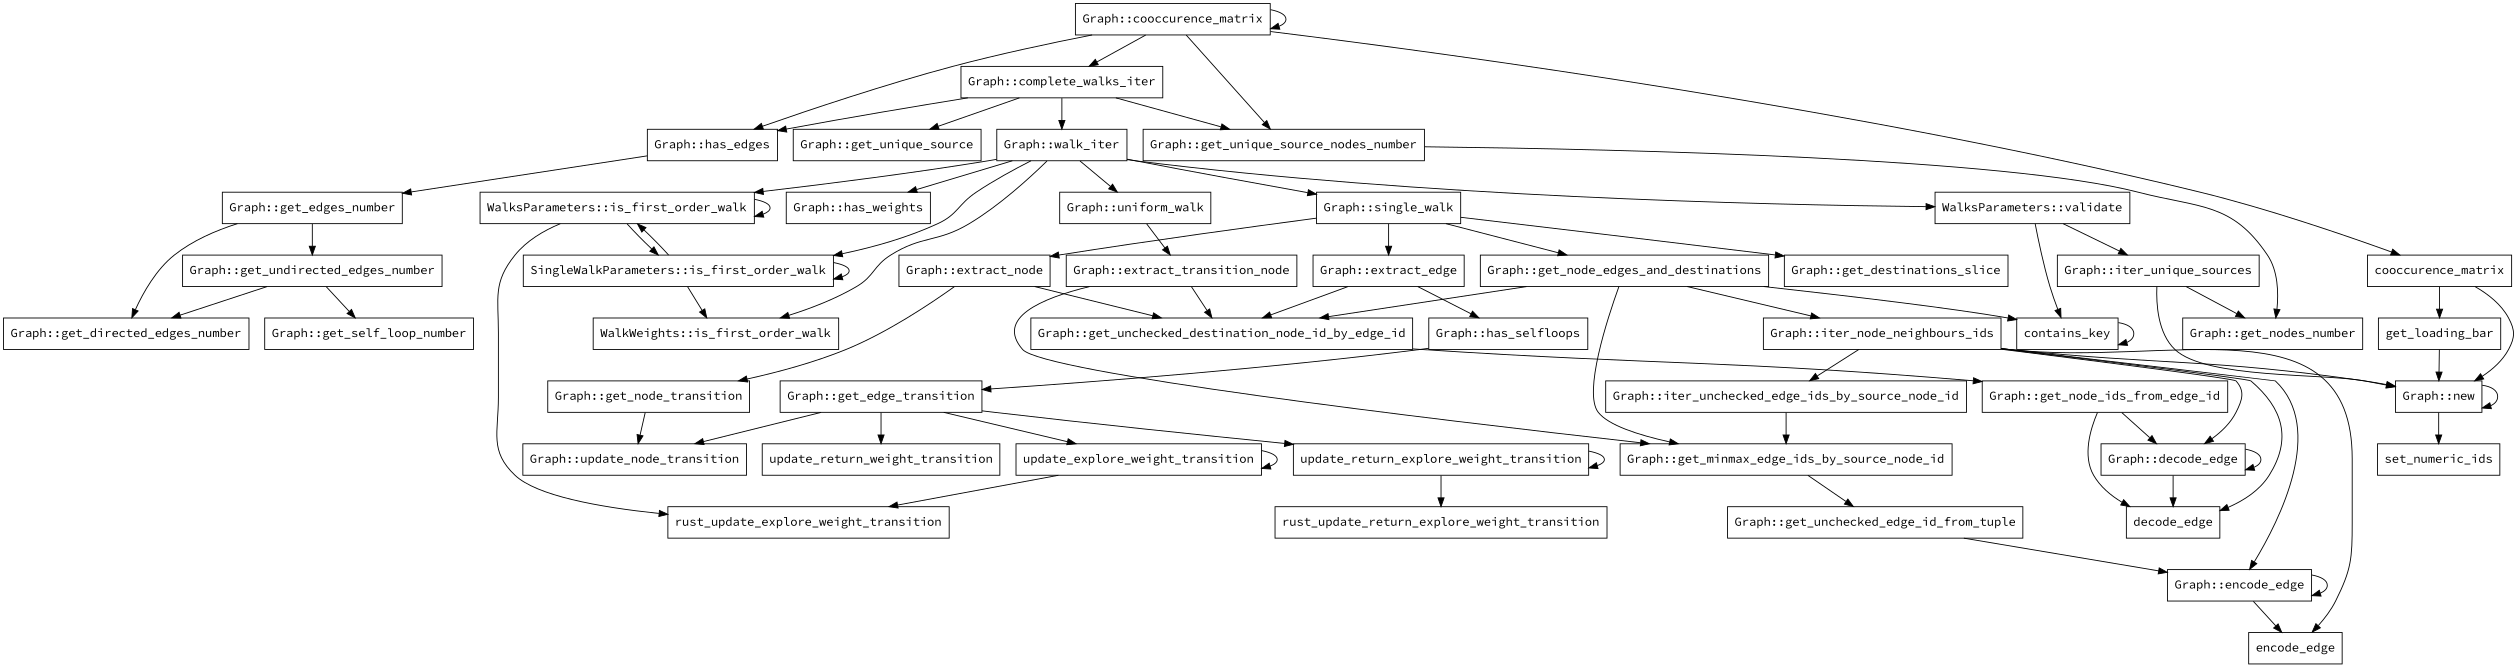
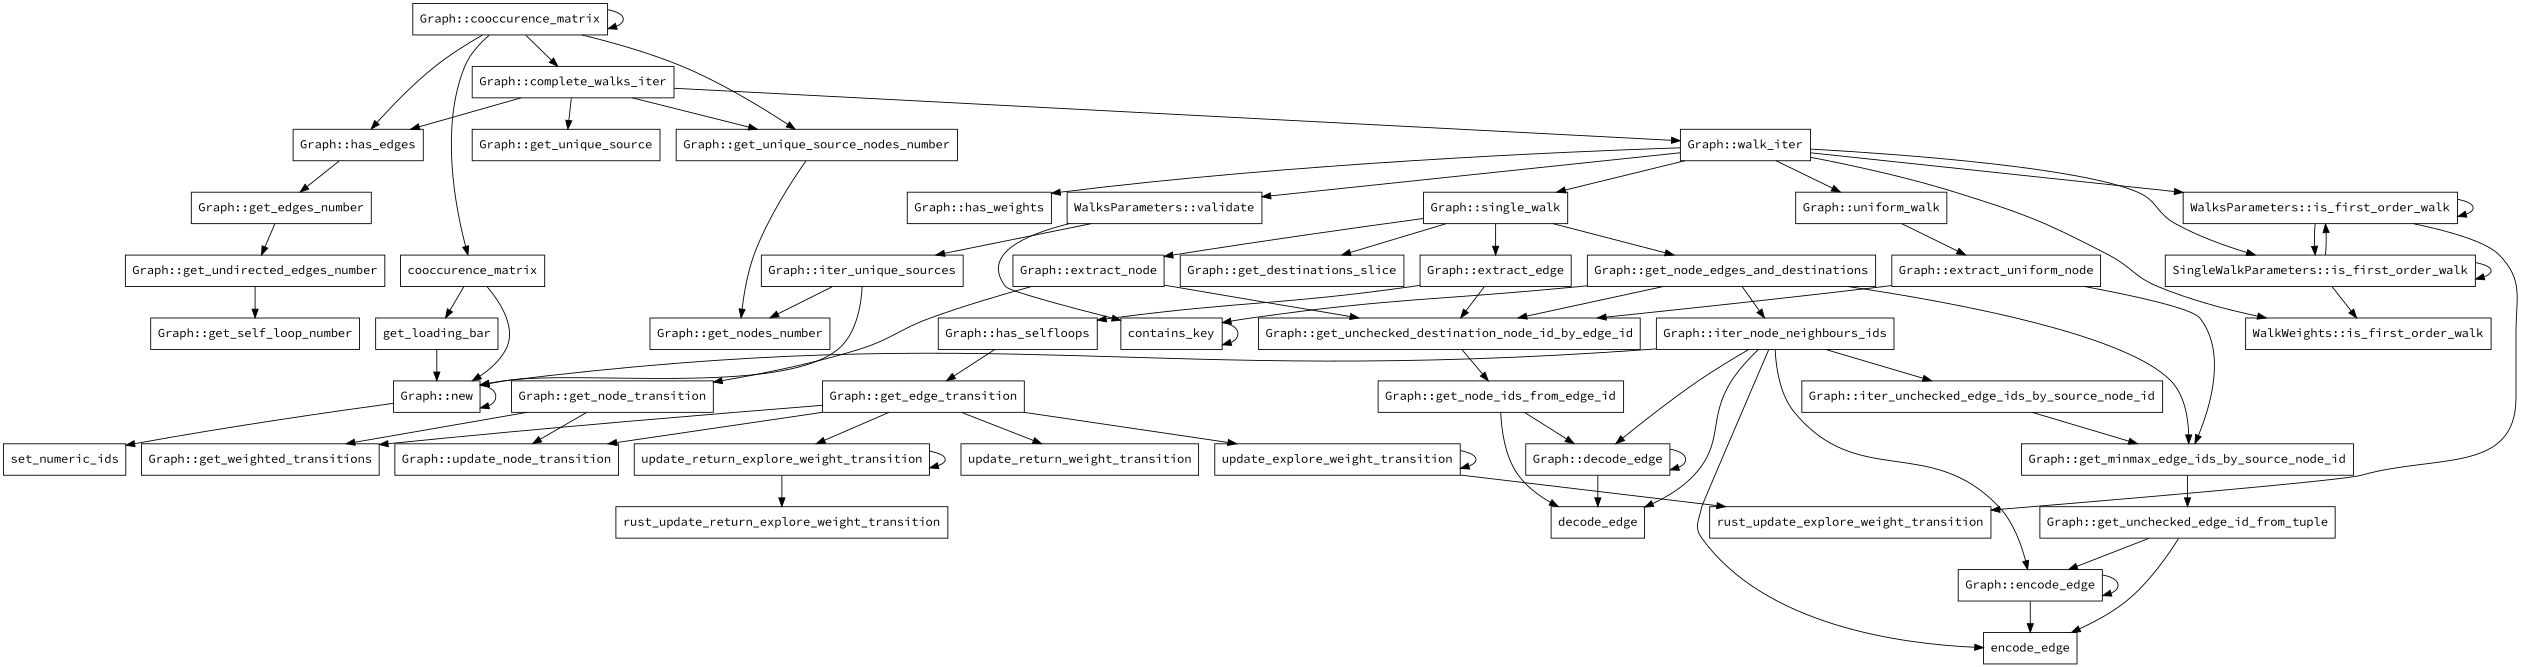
(1182, 271) -> (1996, 271)
(126, 334) -> none
none -> (260, 460)
none -> (2137, 592)
